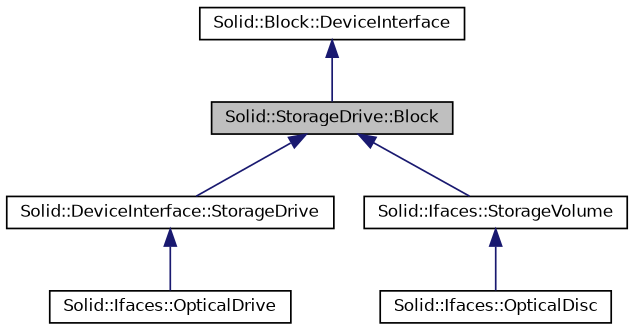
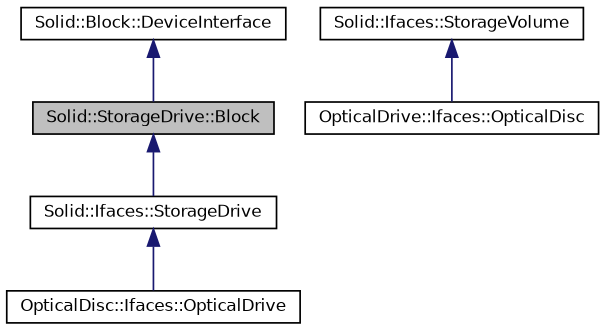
(421, 169) -> none
(170, 212) -> (153, 212)
(170, 307) -> (153, 307)
(496, 307) -> (452, 118)
